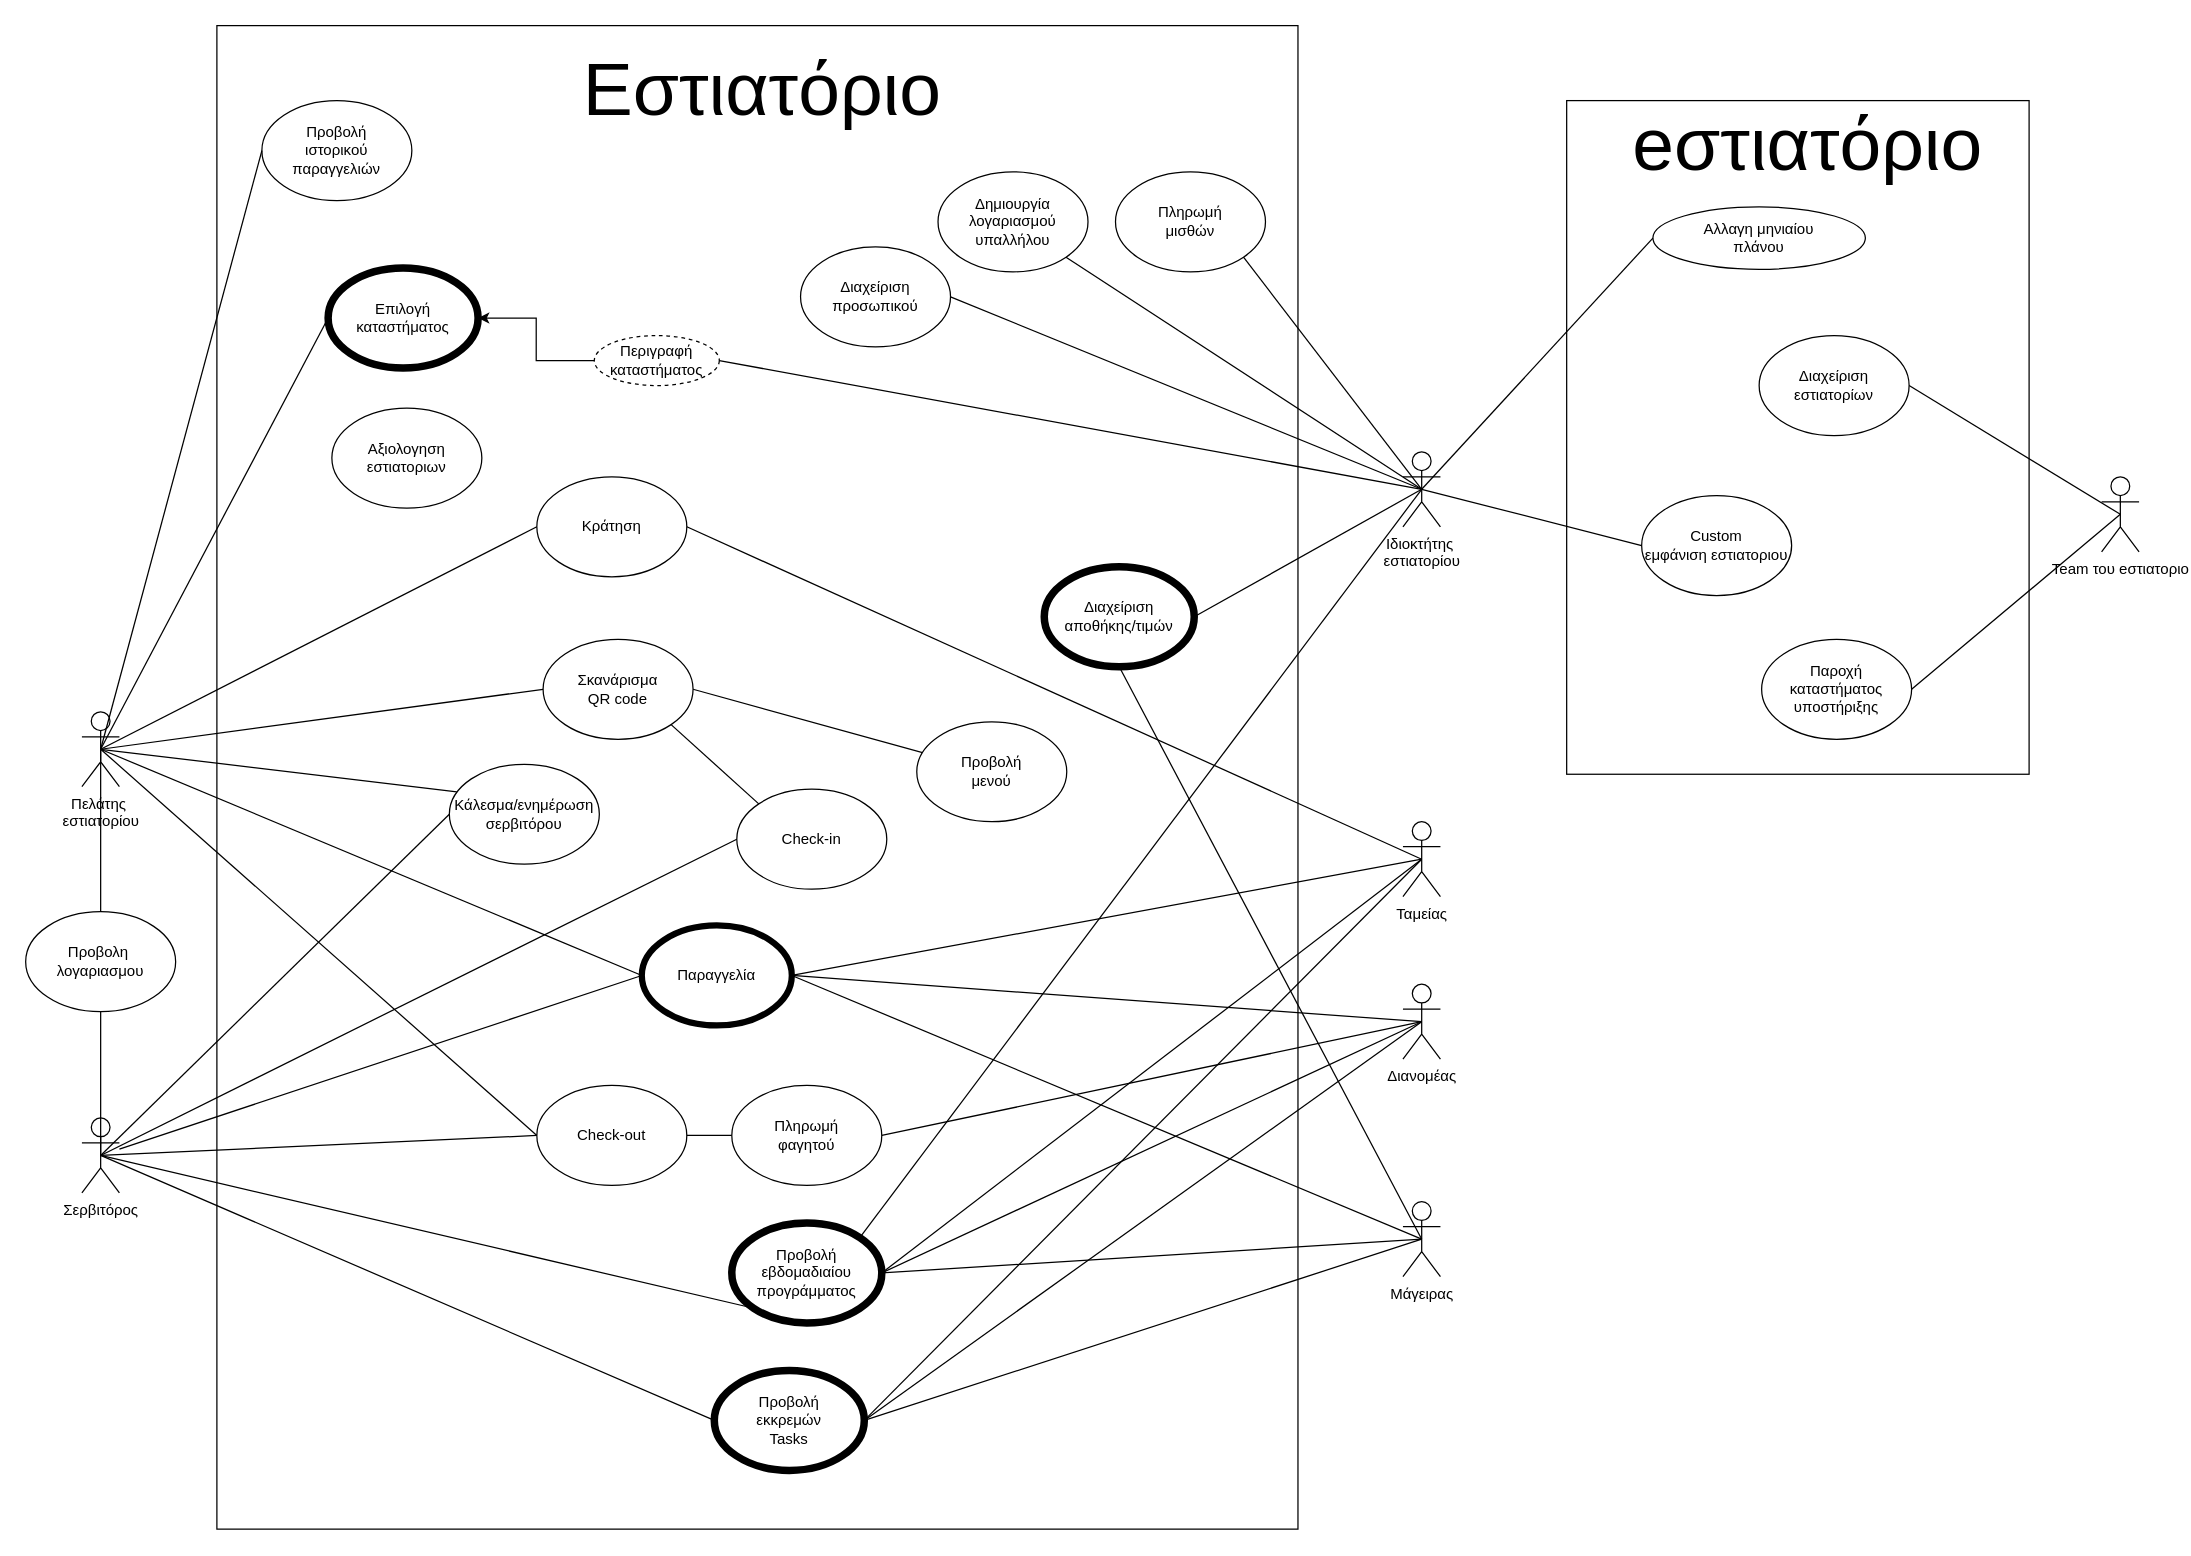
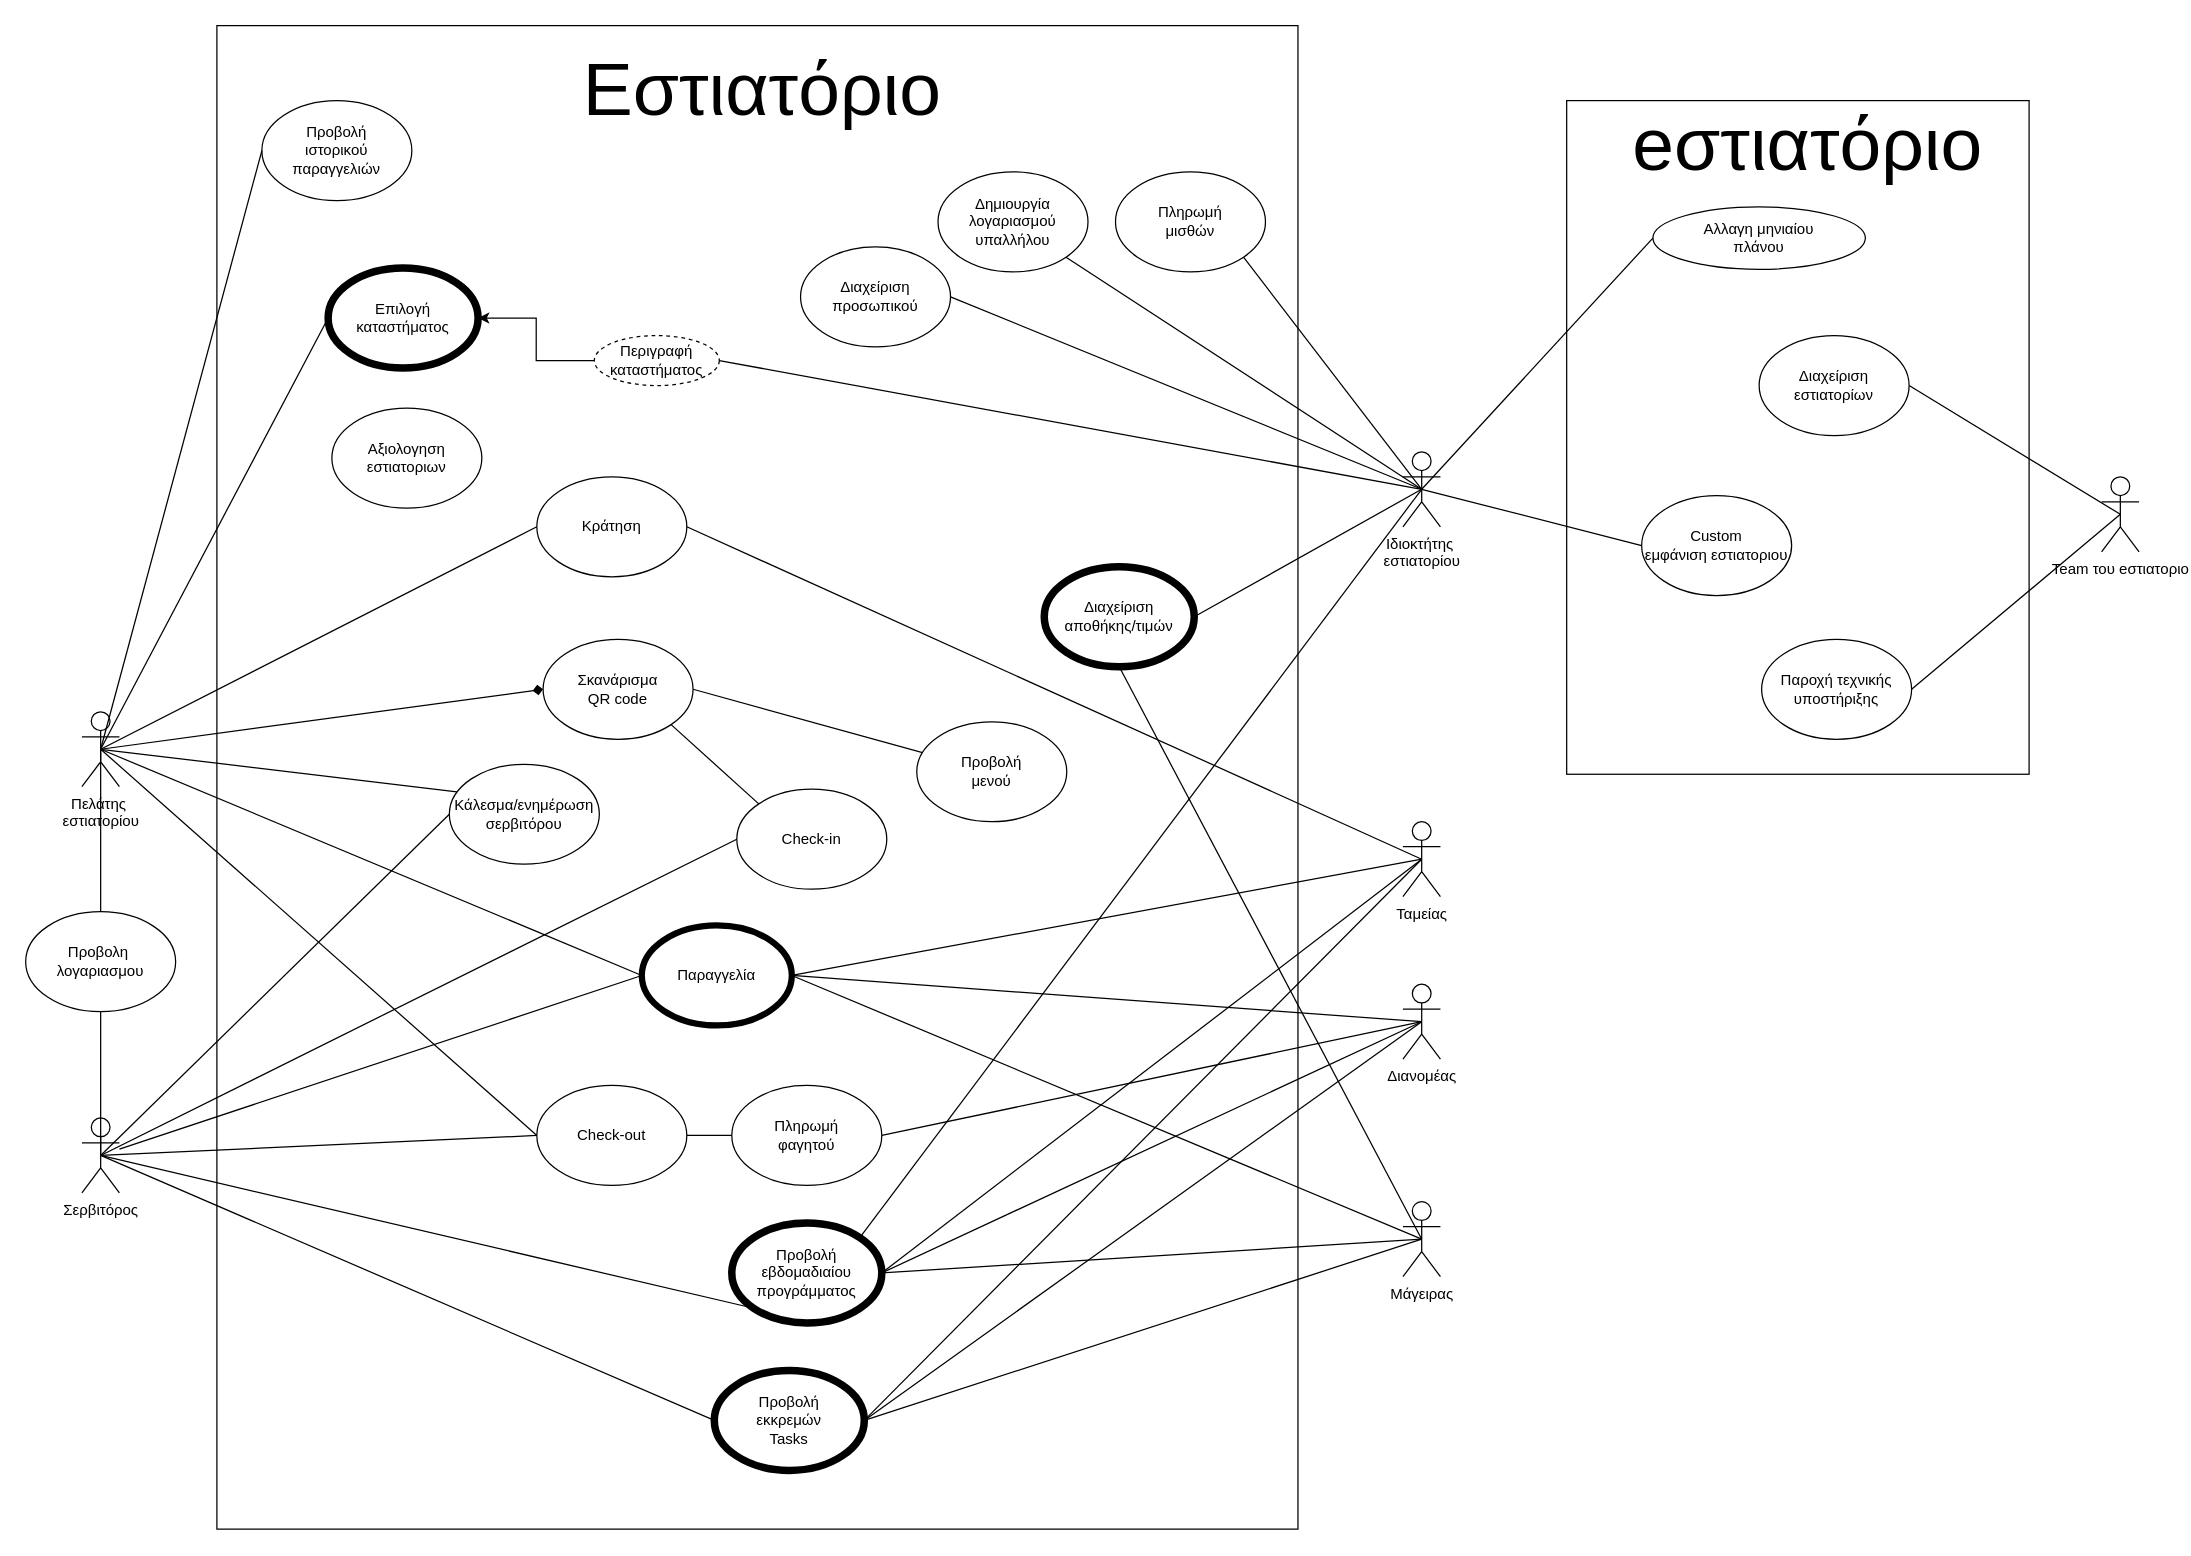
(1837, 689) -> (1837, 689)
(537, 690) -> (533, 691)
